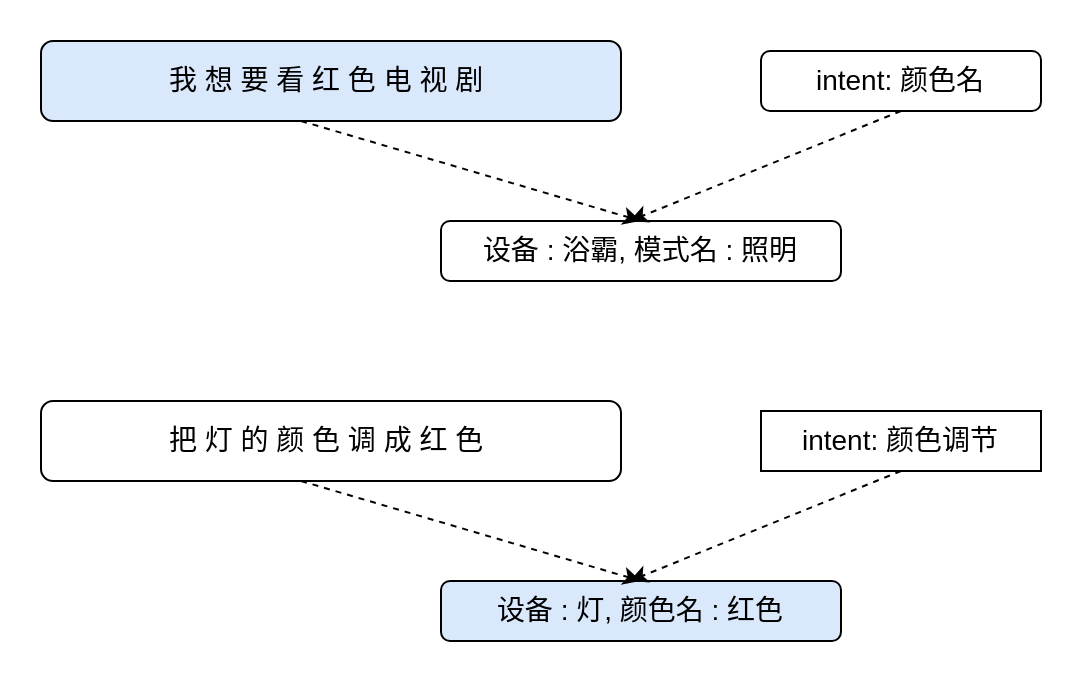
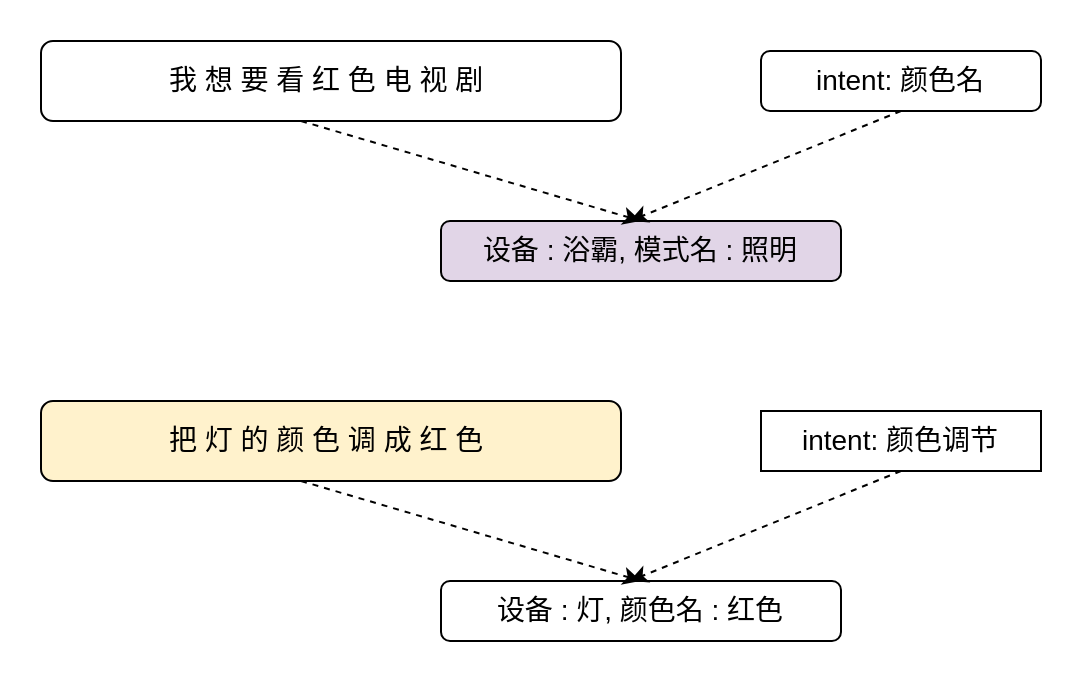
(331, 81) -> (331, 81)
(641, 251) -> (641, 251)
(331, 441) -> (331, 441)
(641, 611) -> (641, 611)
